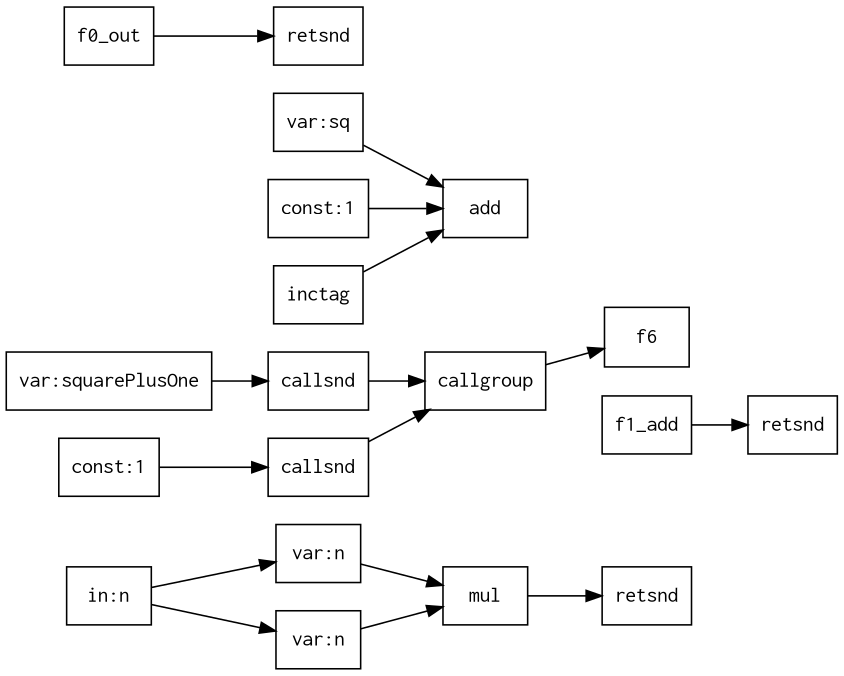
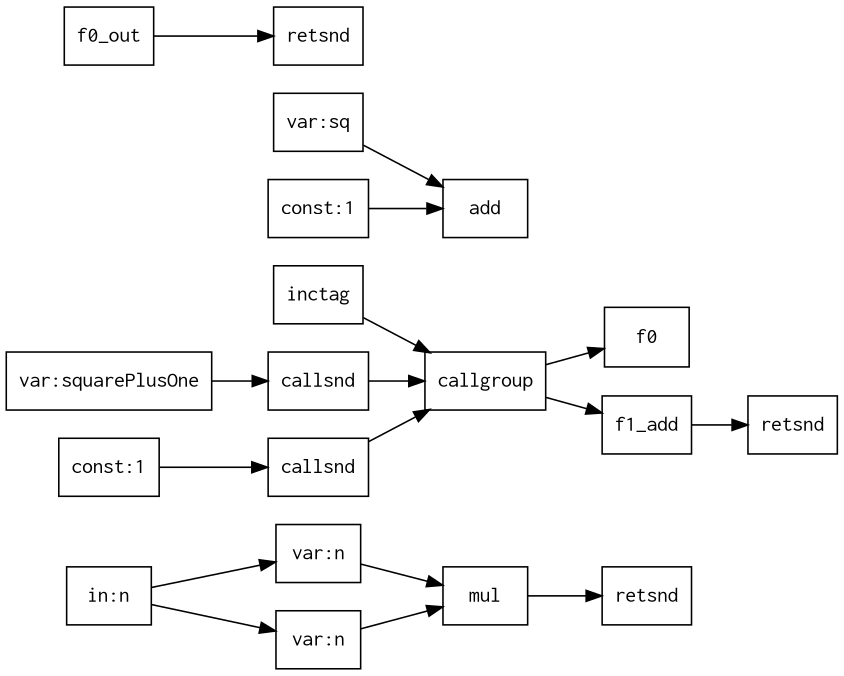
(396, 255) -> (390, 332)
(647, 337) -> (647, 337)
none -> (566, 403)
